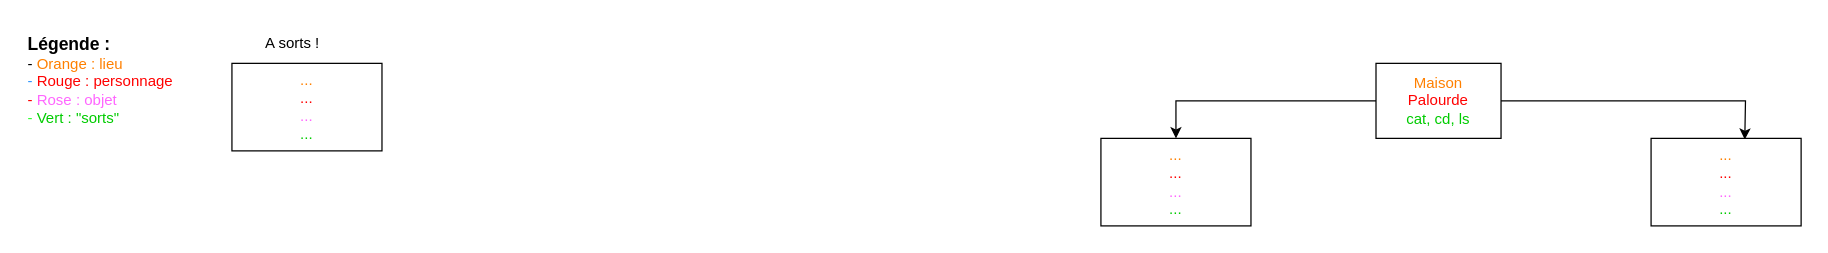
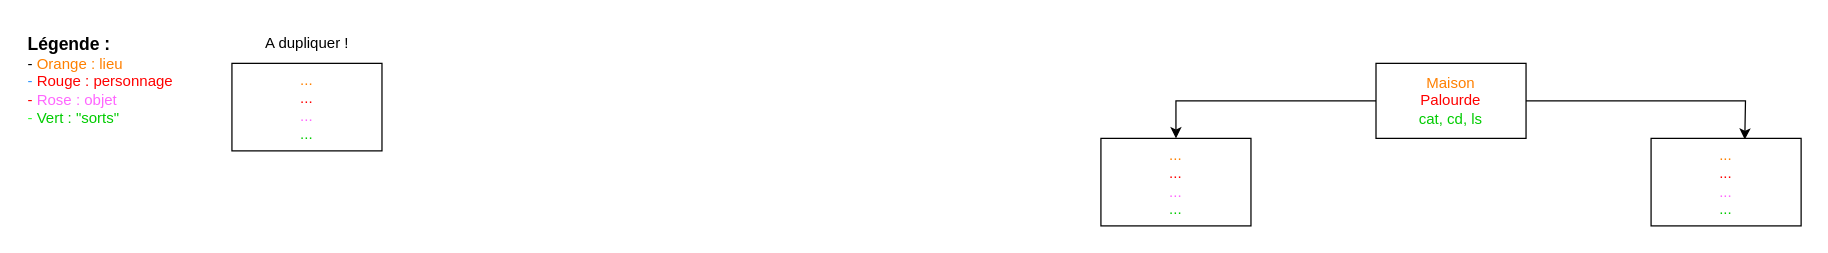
(298, 43) -> (308, 52)
(1438, 101) -> (1451, 101)
